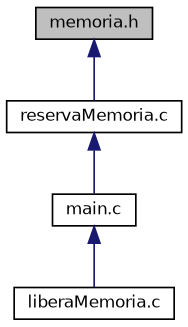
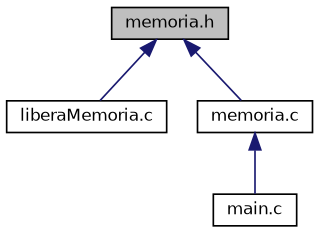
(94, 117) -> (255, 117)
(94, 265) -> (123, 76)
